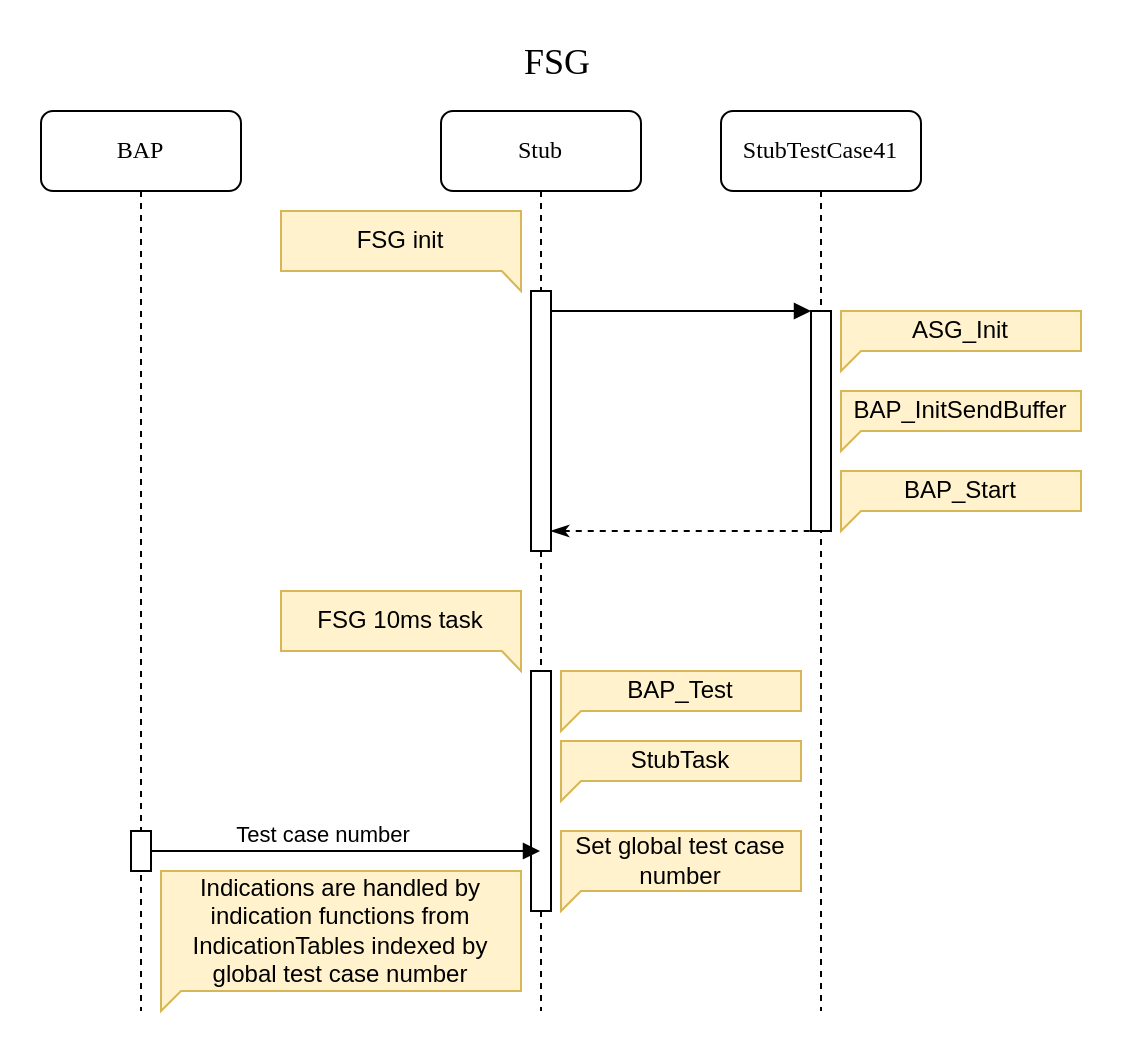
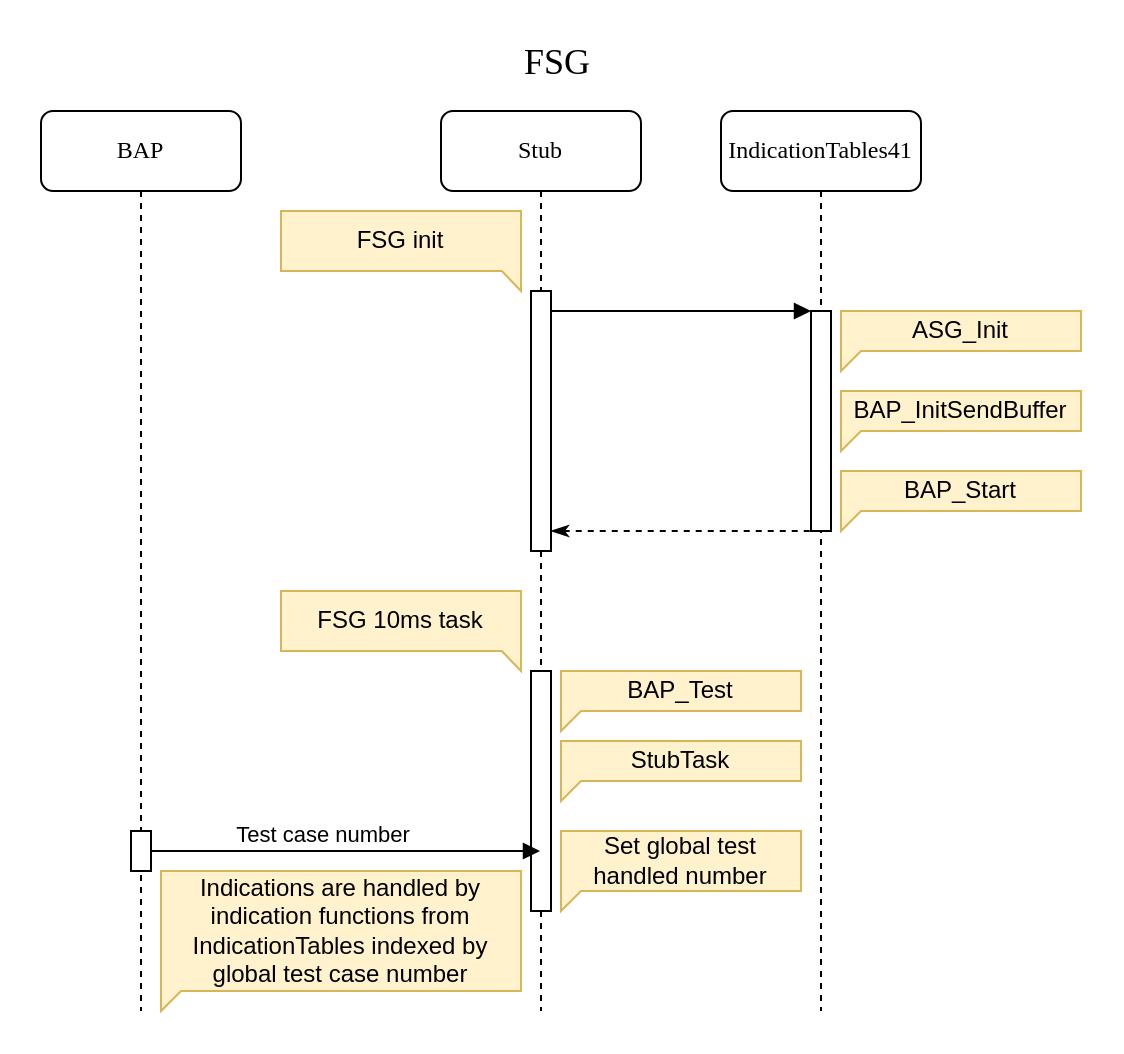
(821, 151) -> (821, 151)
(681, 861) -> (681, 861)
